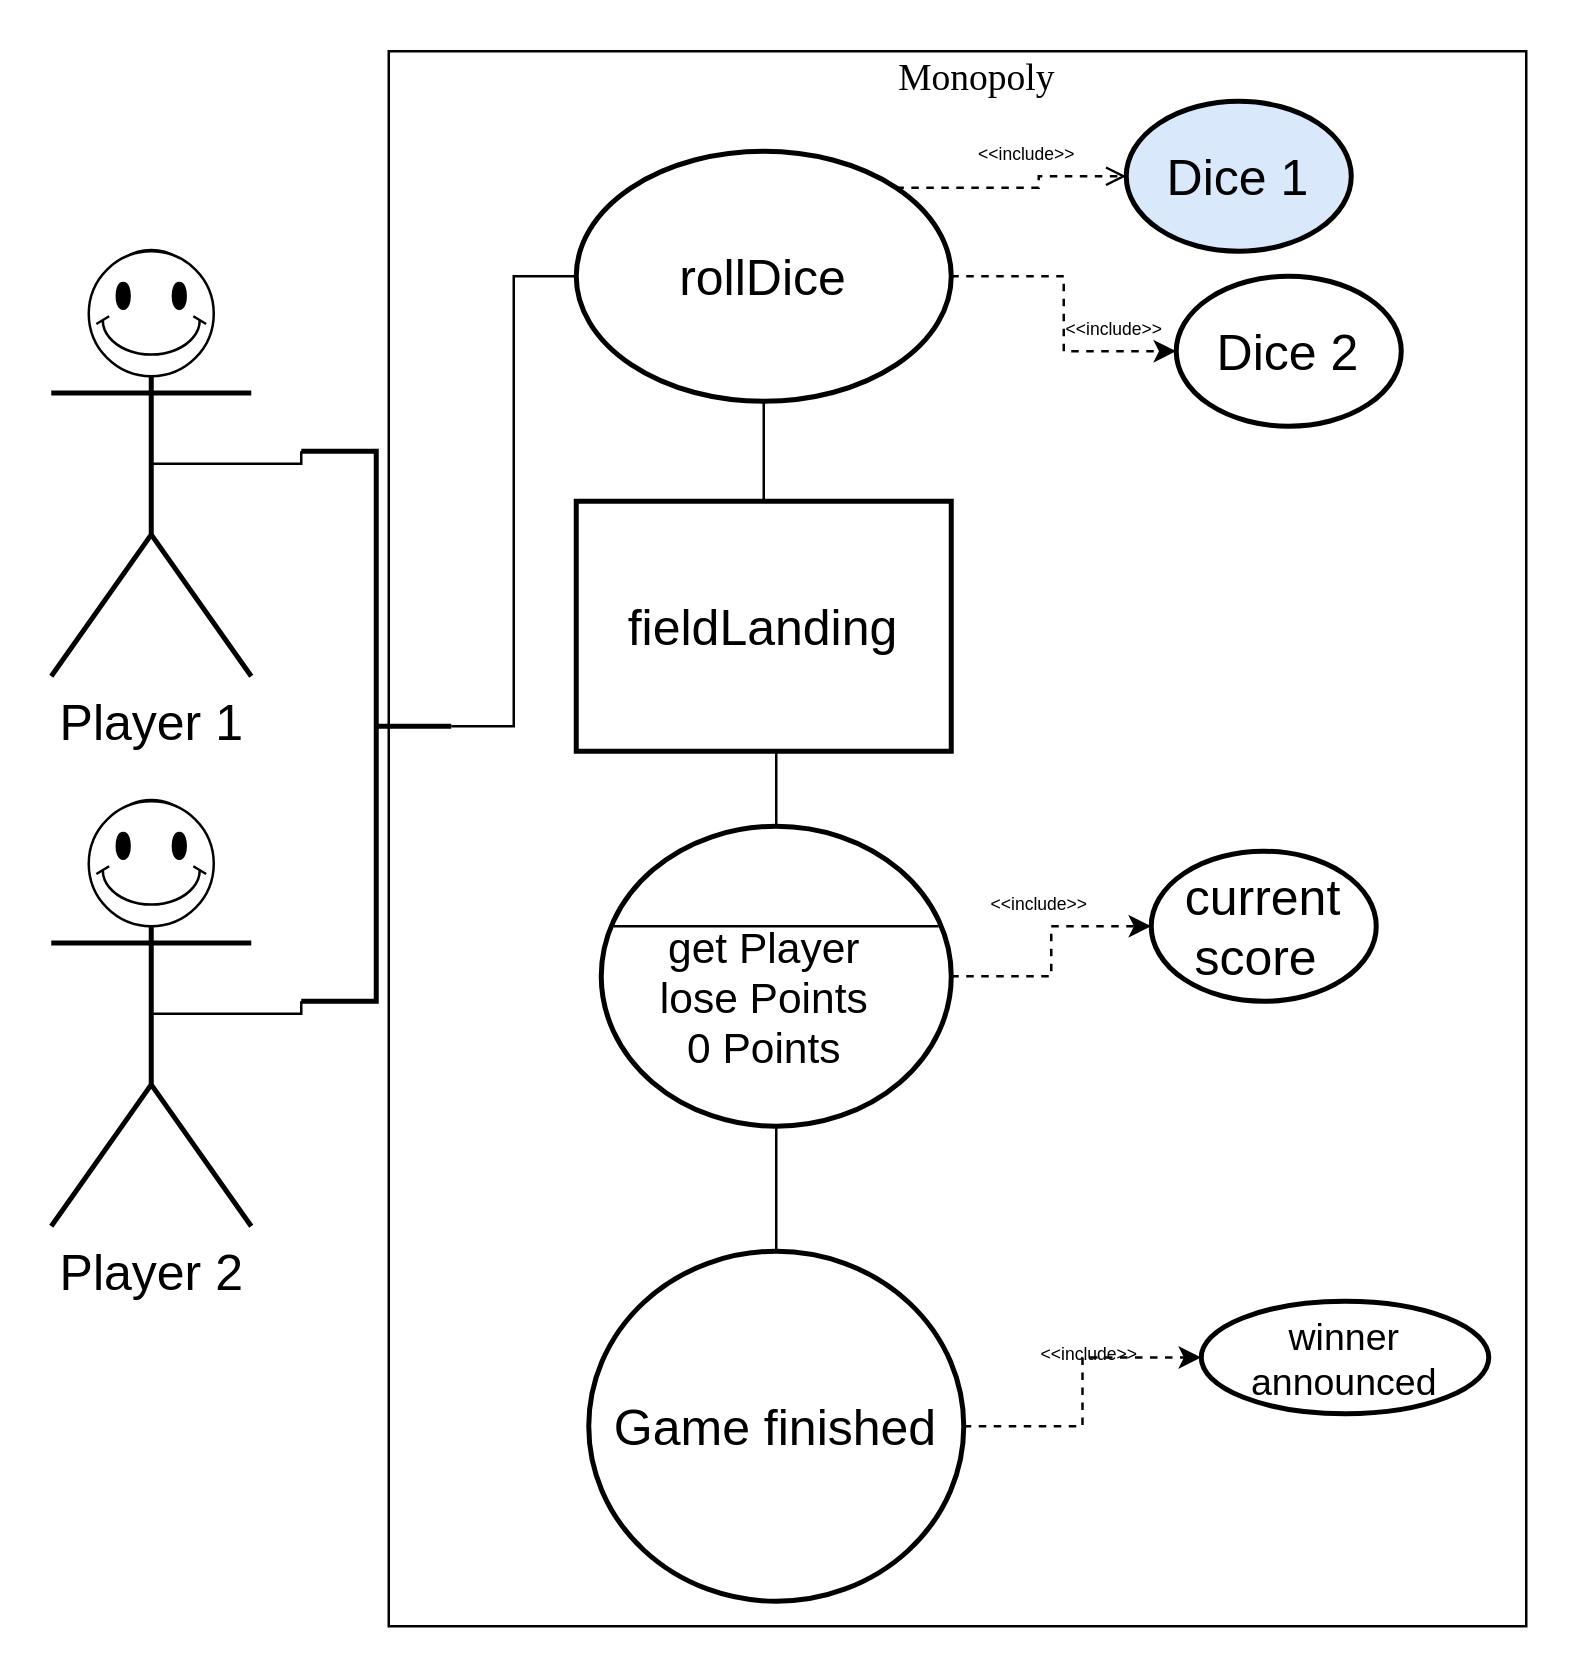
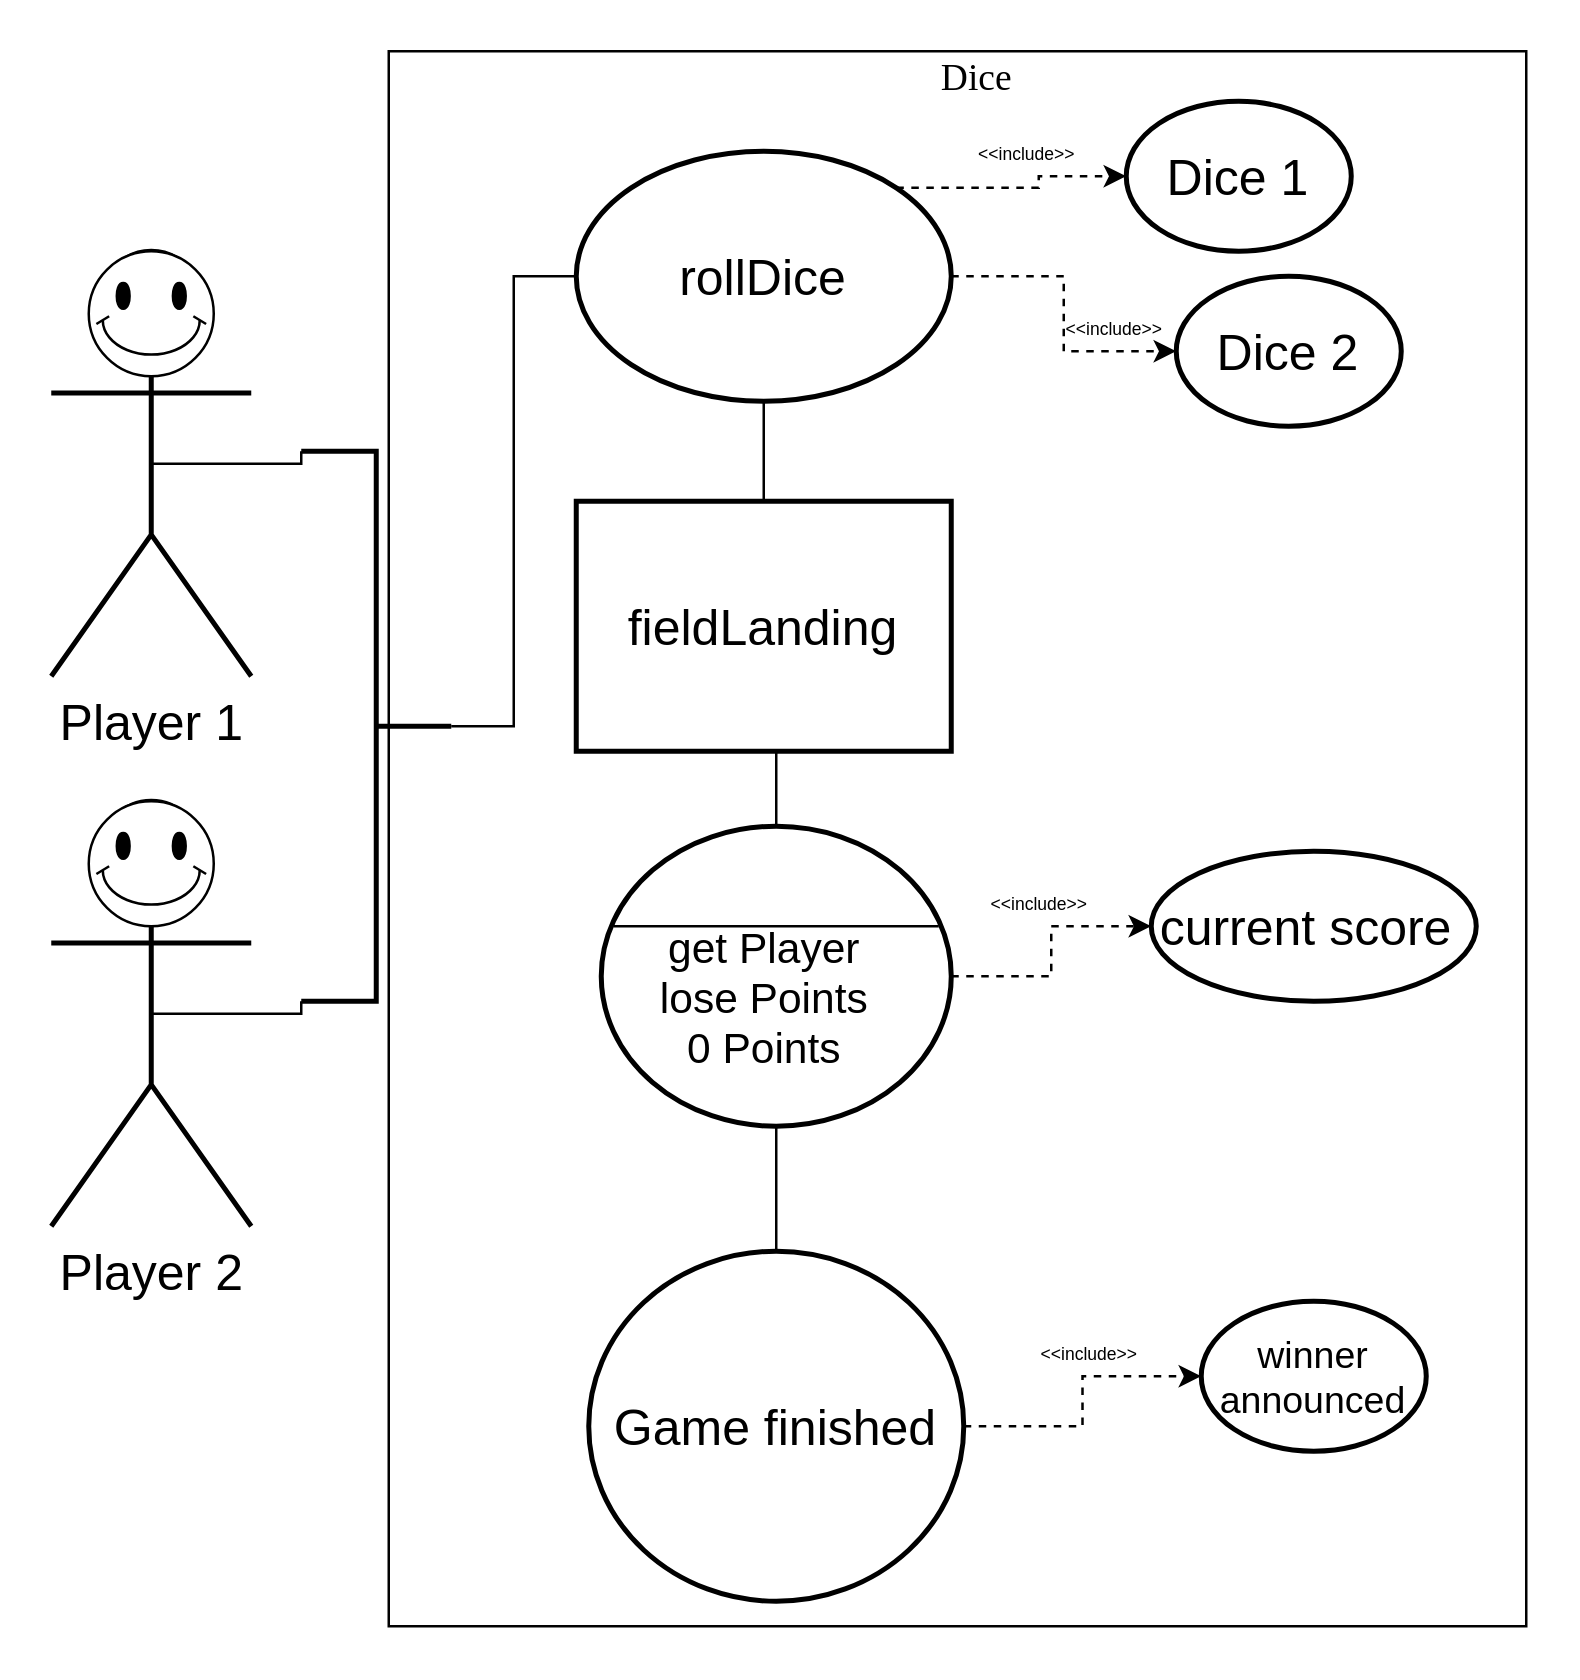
(978, 76) -> (978, 76)
(1114, 176) -> (1108, 176)
(1239, 176) -> (1239, 176)
(1264, 926) -> (1314, 926)
(1345, 1358) -> (1314, 1376)
